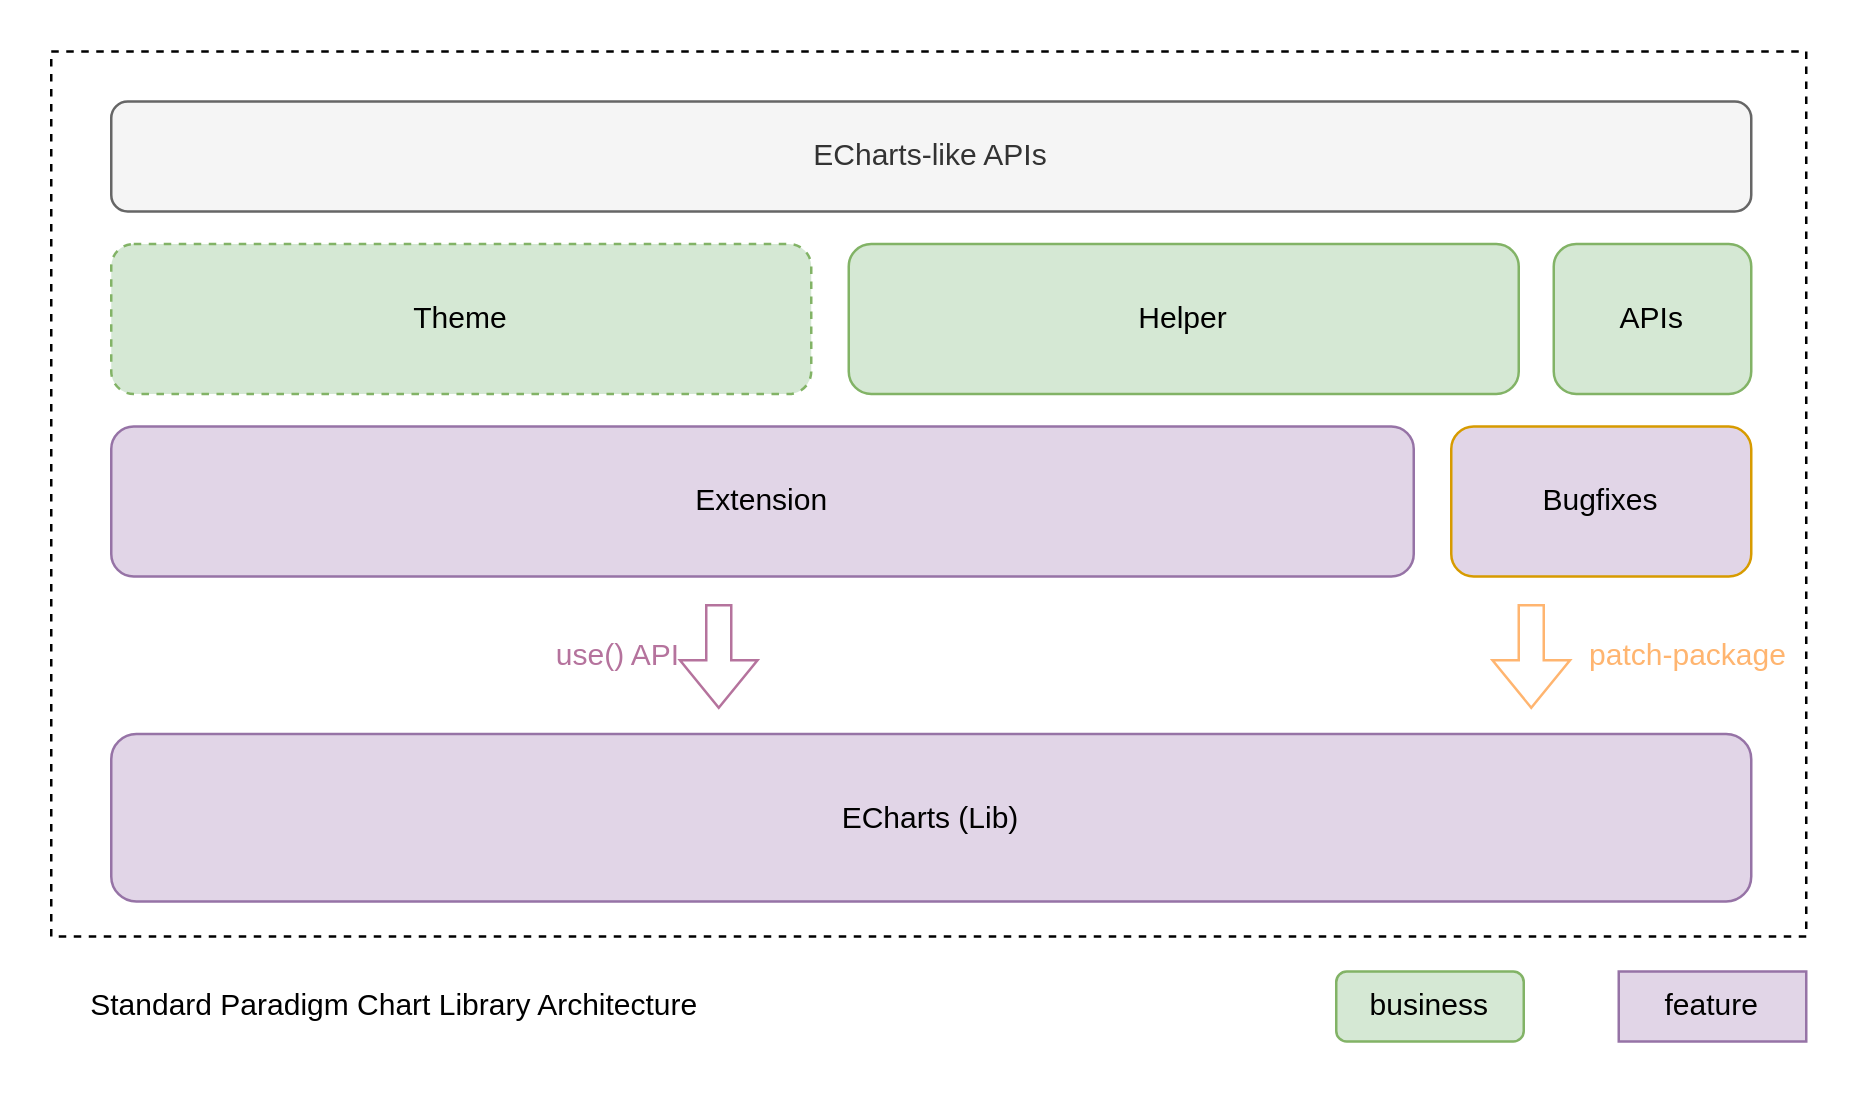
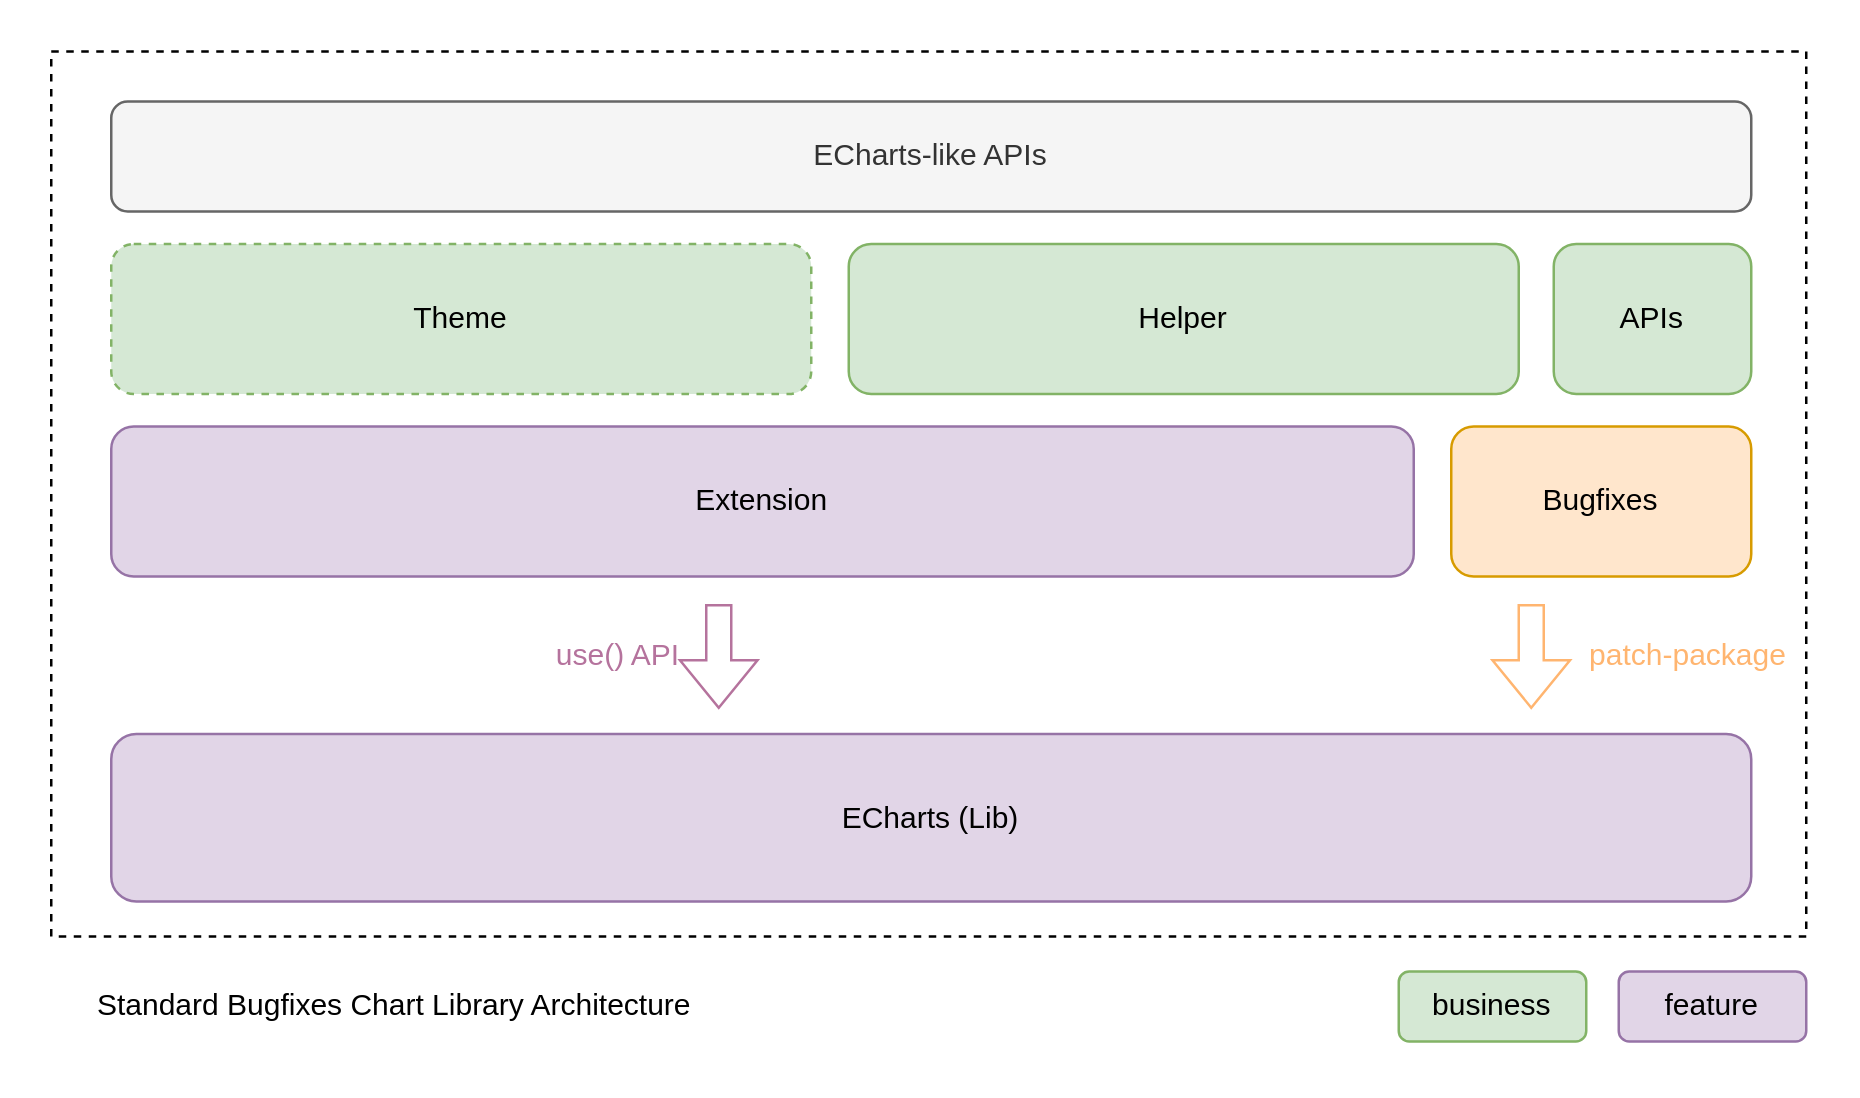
(1601, 501) -> (1601, 501)
(395, 1006) -> (395, 1006)
(1430, 1006) -> (1493, 1006)
(1713, 1006) -> (1713, 1006)
